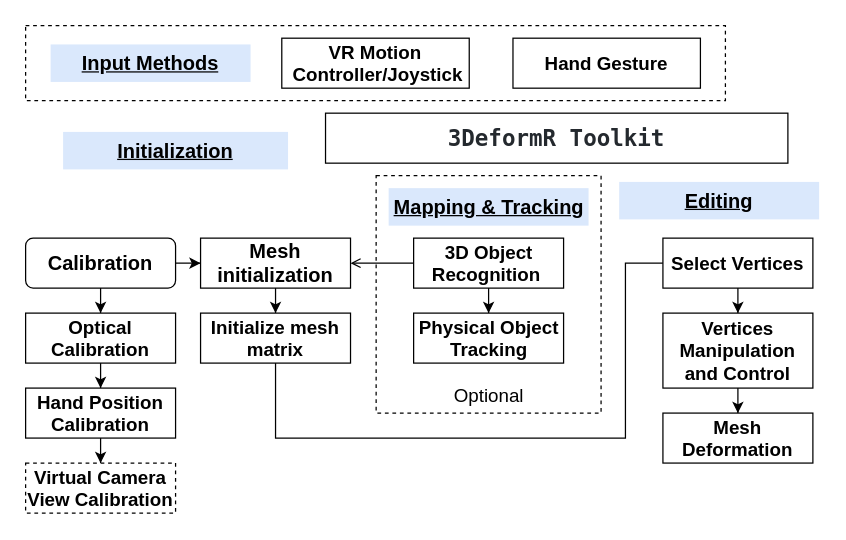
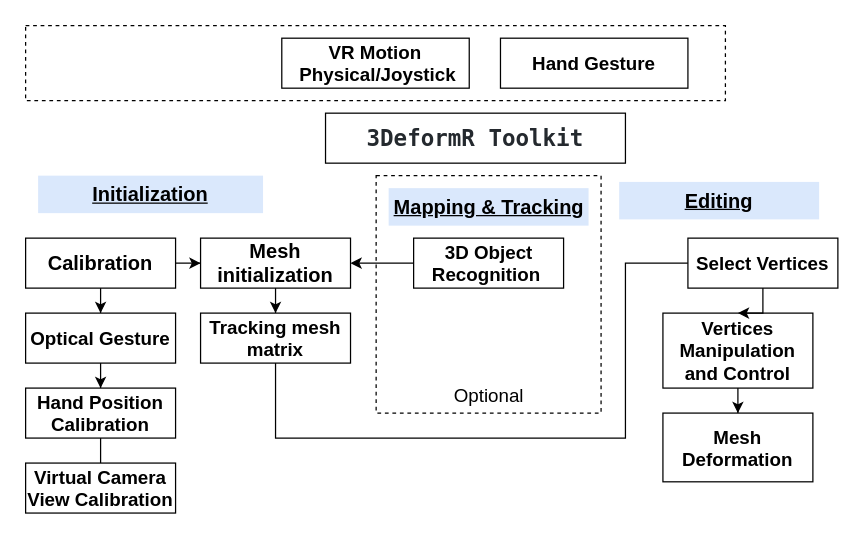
(151, 63) -> none
(376, 63) -> (376, 63)
(607, 63) -> (594, 63)
(557, 138) -> (476, 138)
(176, 151) -> (151, 194)
(101, 263) -> (101, 263)
(358, 263) -> (360, 263)
(738, 263) -> (763, 263)
(489, 305) -> none
(101, 338) -> (101, 338)
(276, 338) -> (276, 338)
(489, 338) -> none
(738, 438) -> (738, 448)
(101, 453) -> (101, 457)
(101, 488) -> (101, 488)
